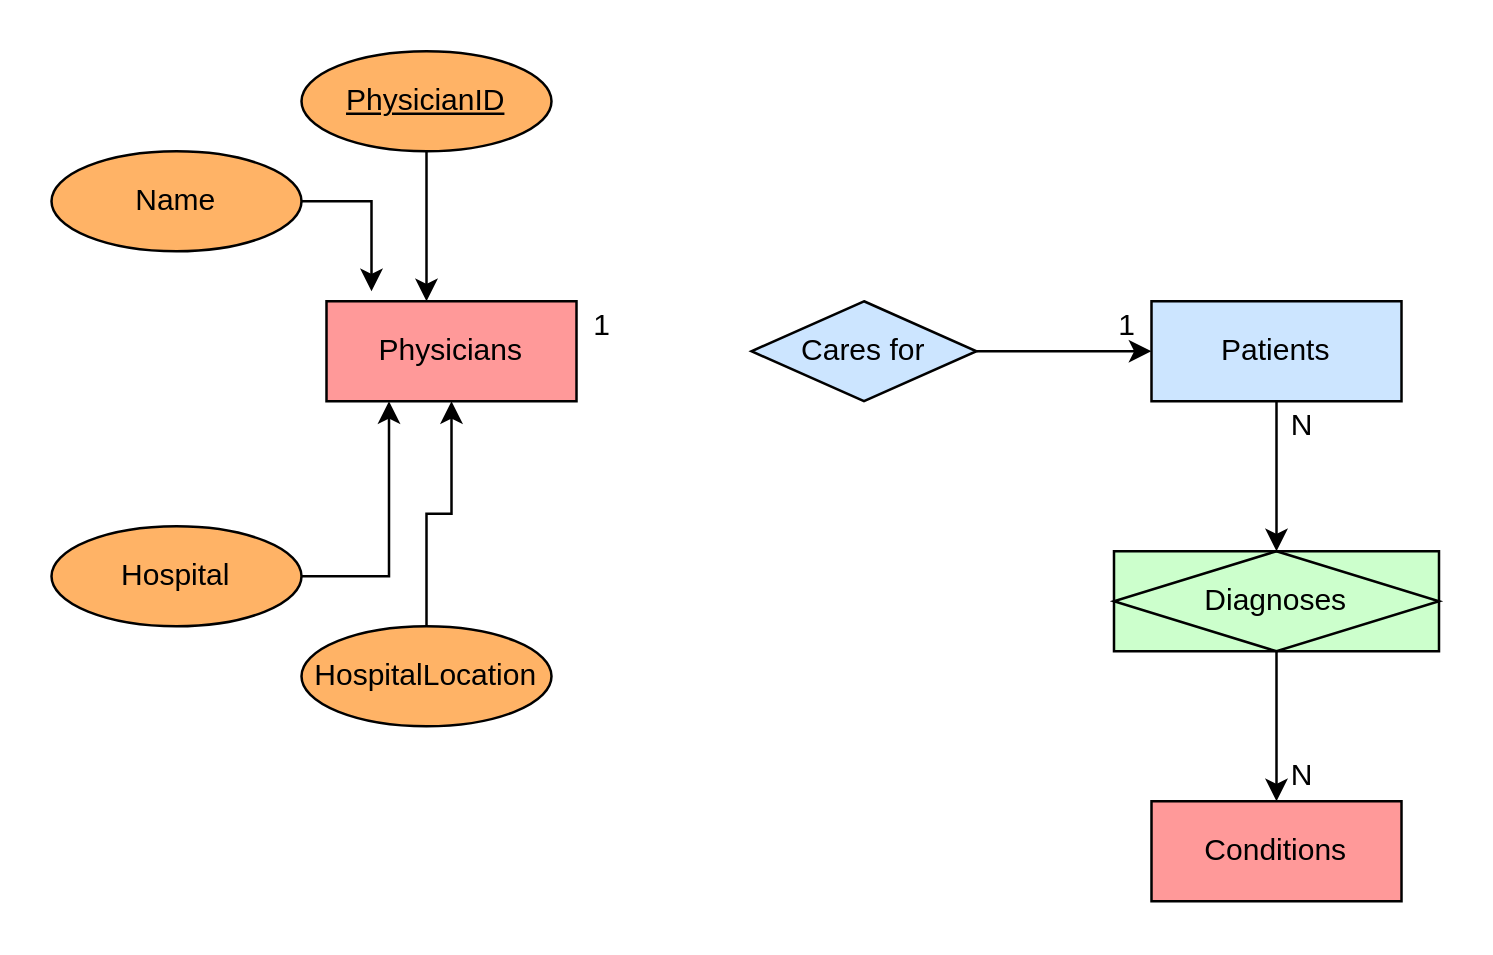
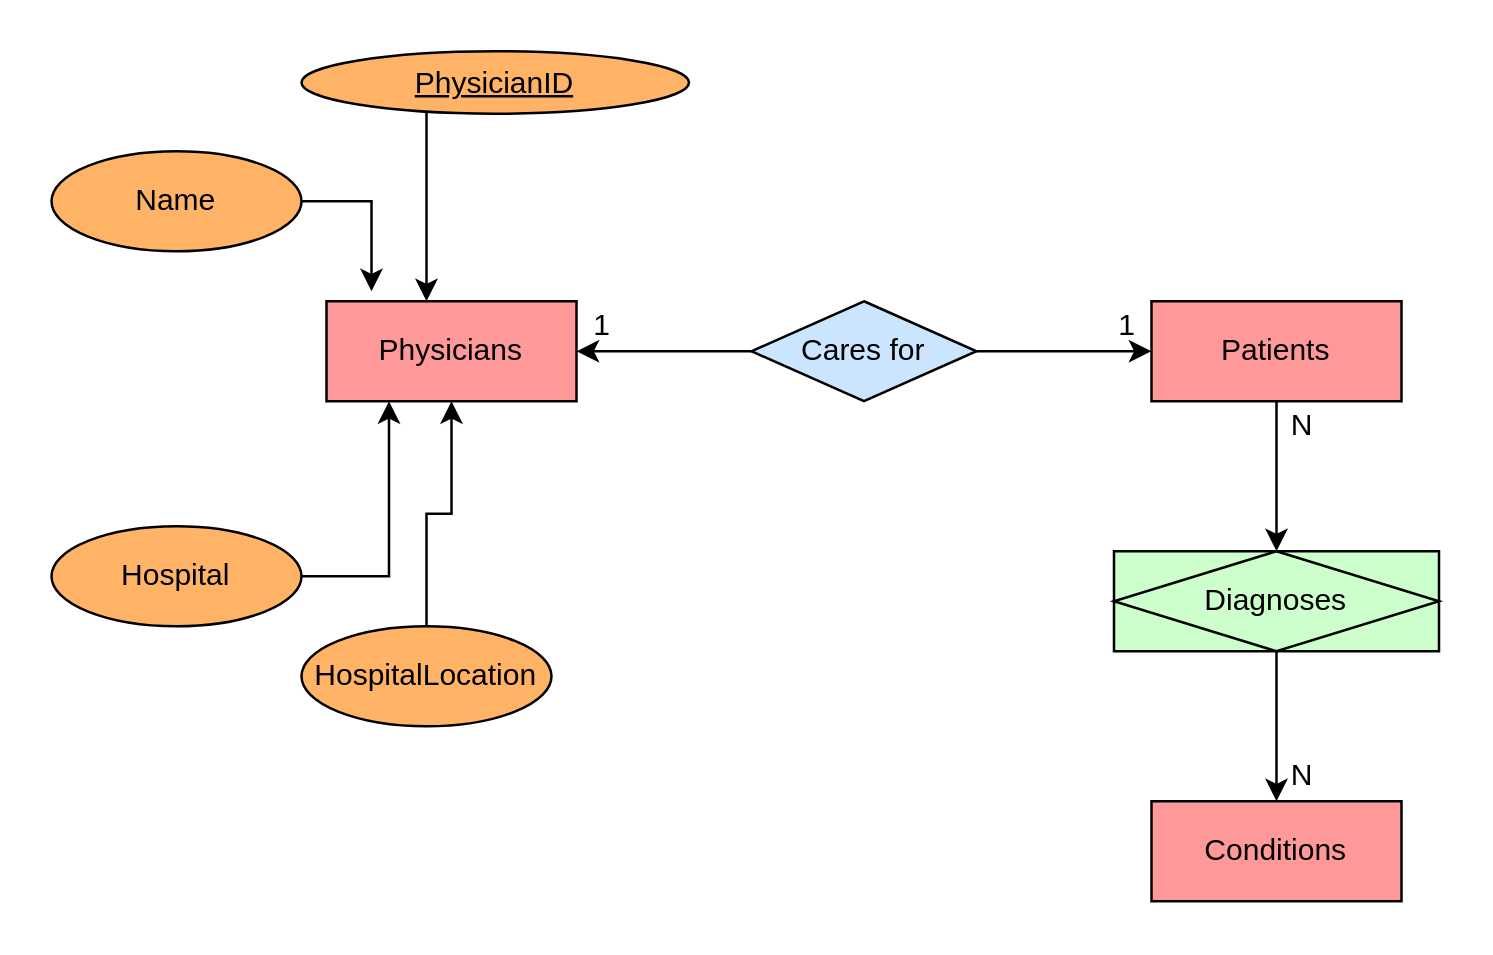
(426, 101) -> (495, 83)
none -> (672, 351)
(1276, 351) -> (1276, 351)
